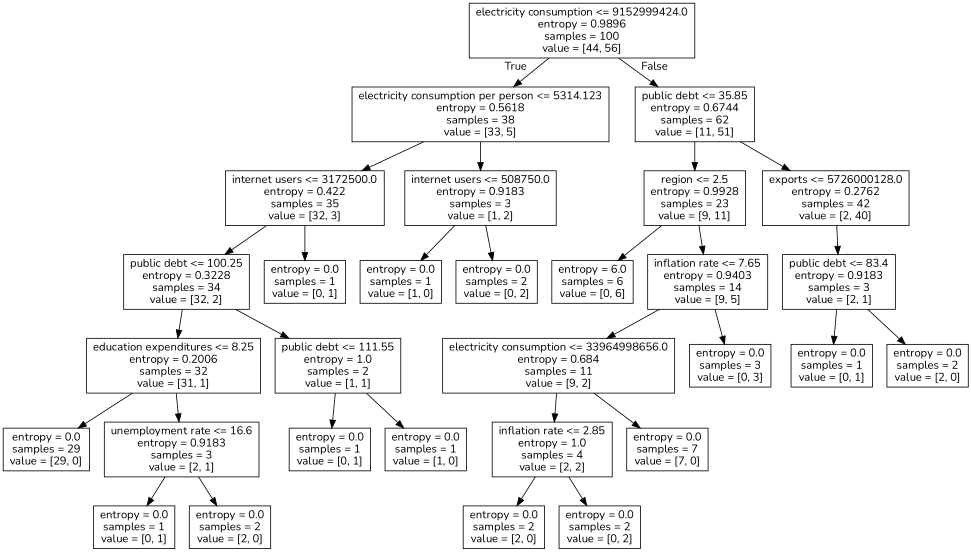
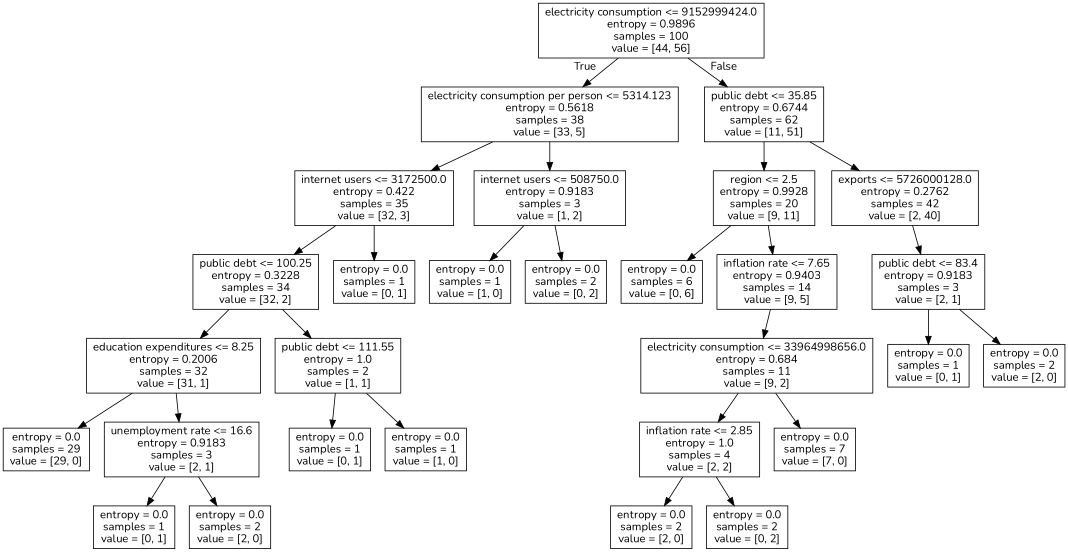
(695, 198) -> (764, 198)
(592, 282) -> (662, 282)
(730, 366) -> none
